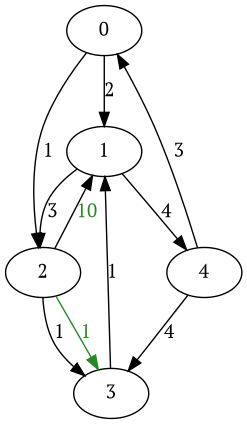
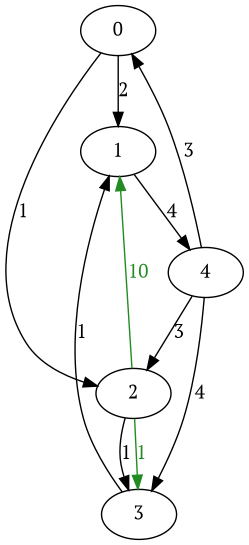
(50, 196) -> (173, 327)
(70, 218) -> (126, 280)
